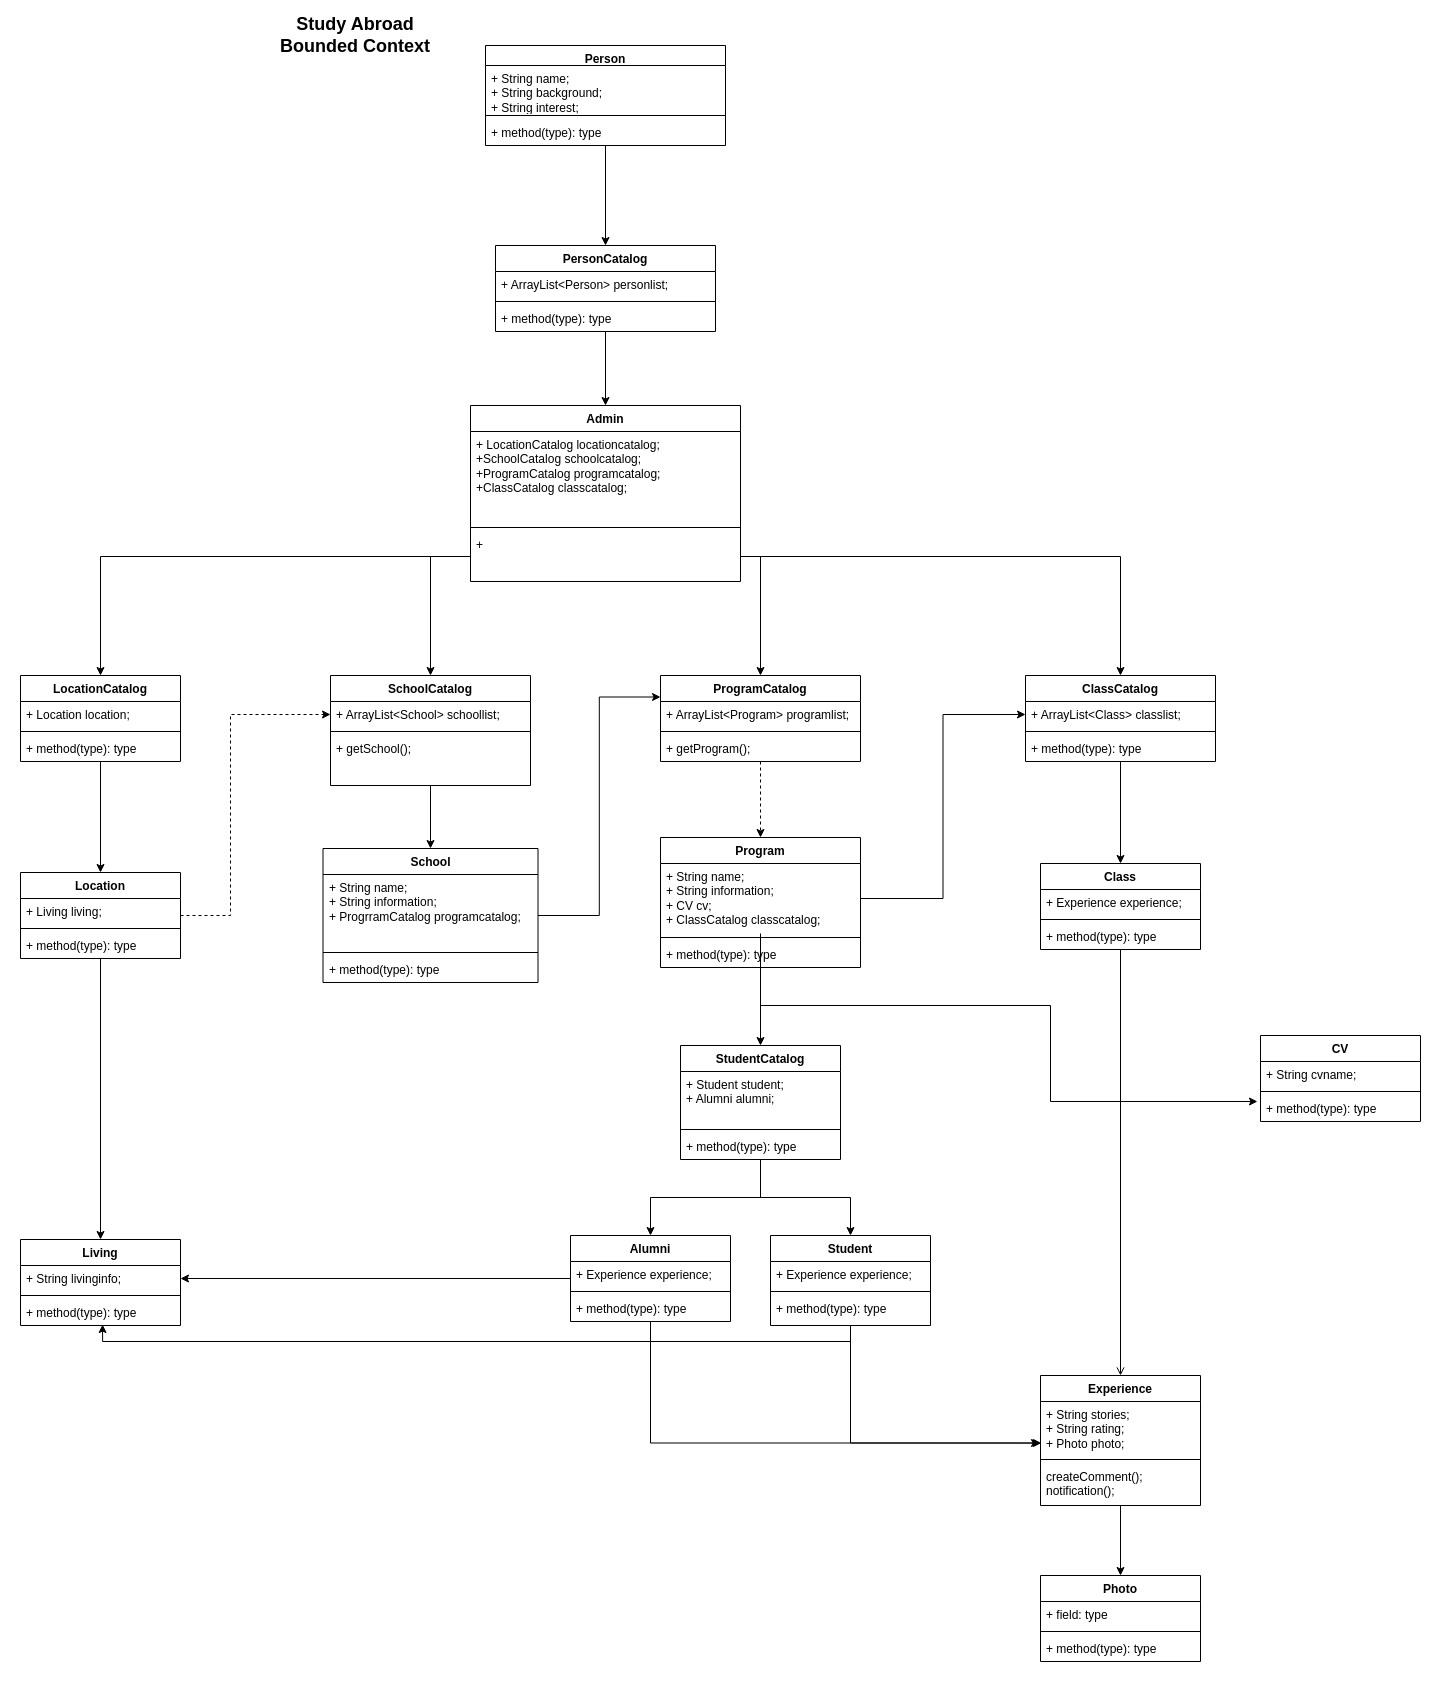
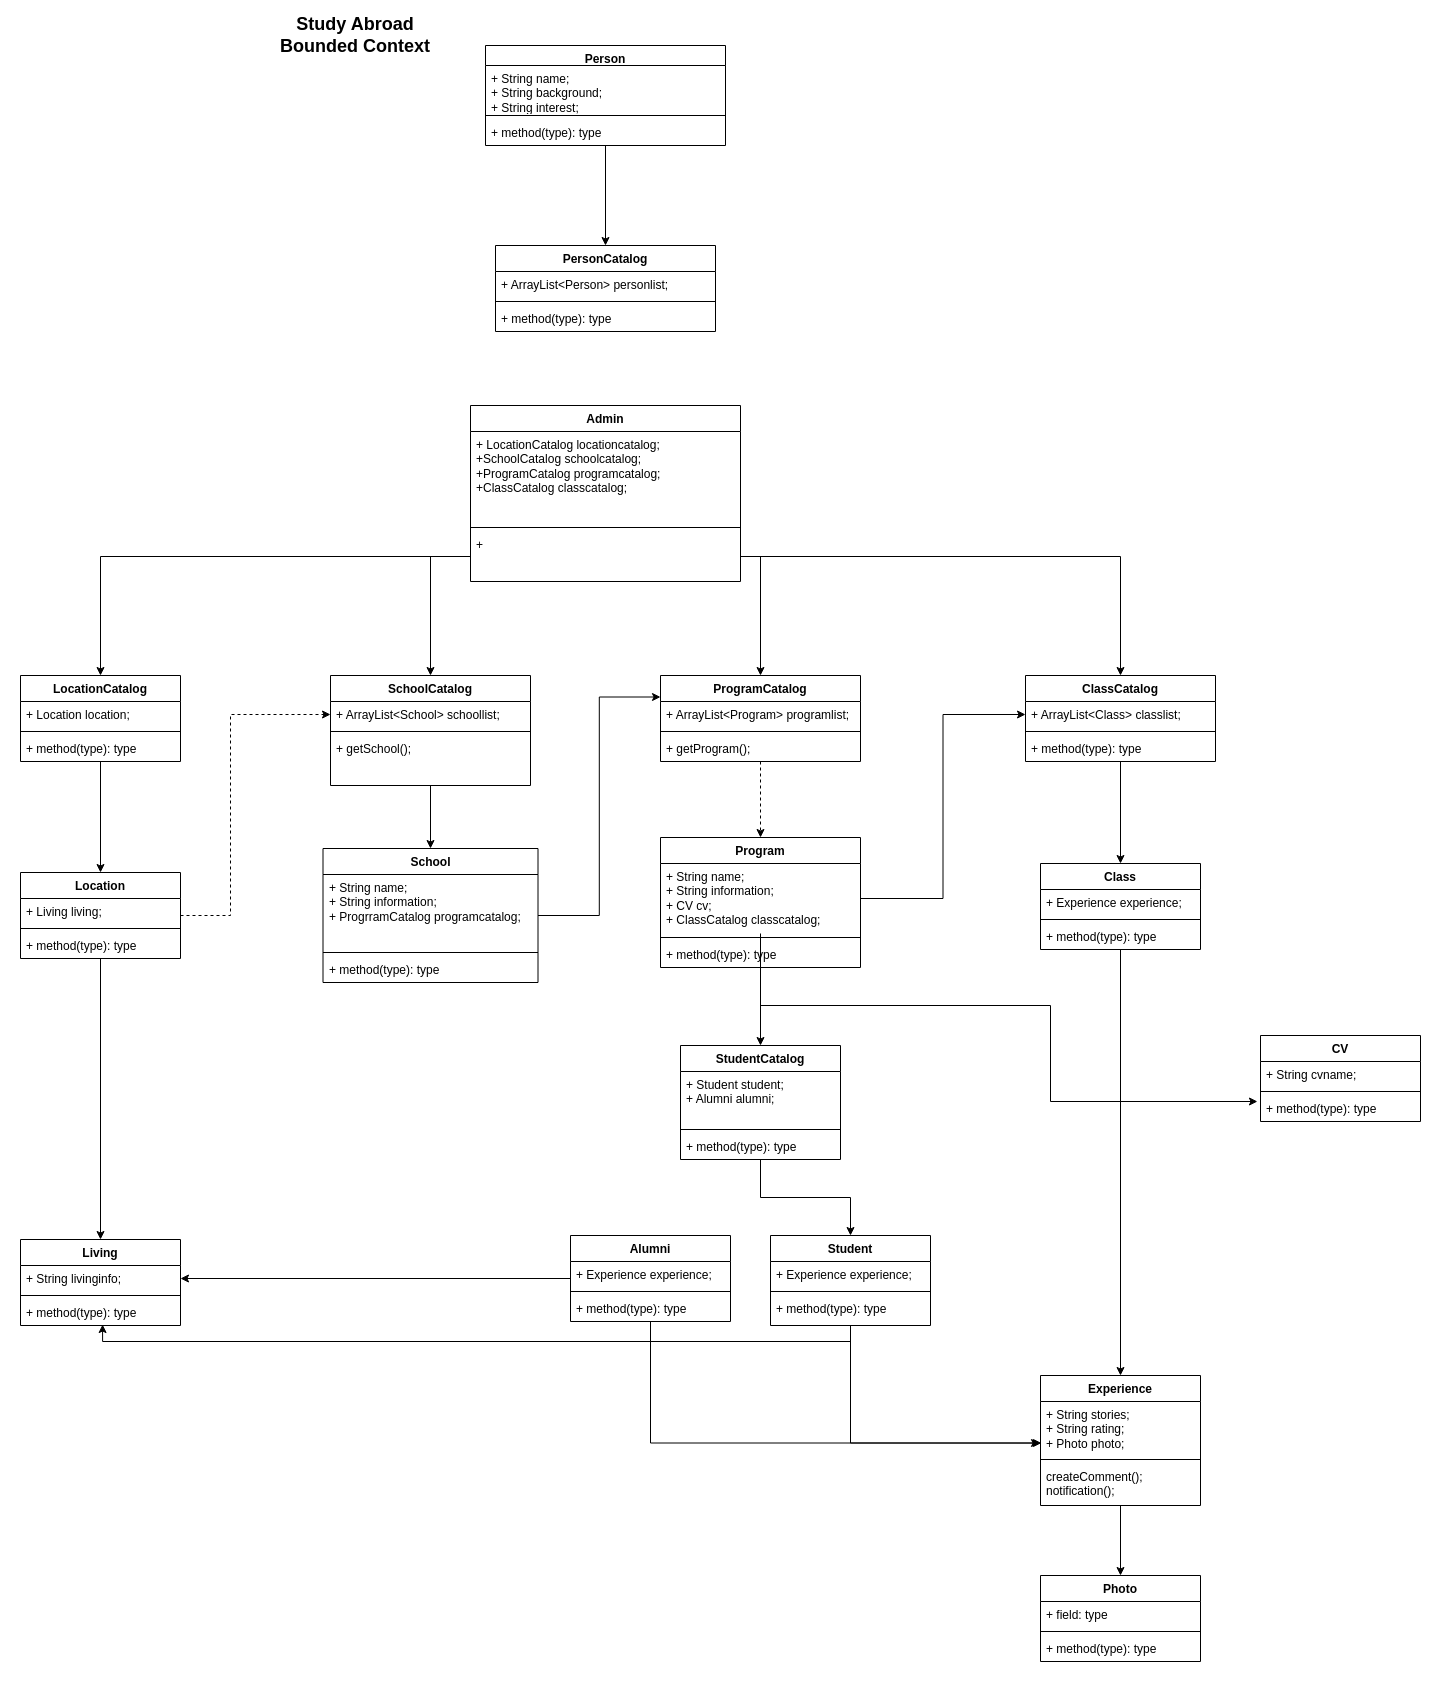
(606, 366) -> none
(690, 1198) -> none
(1121, 1369) -> (1121, 1367)
